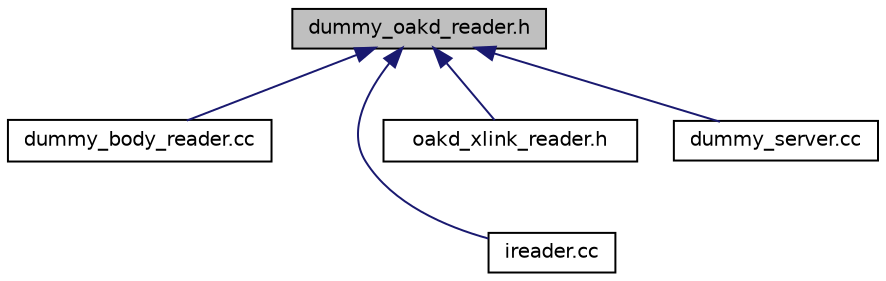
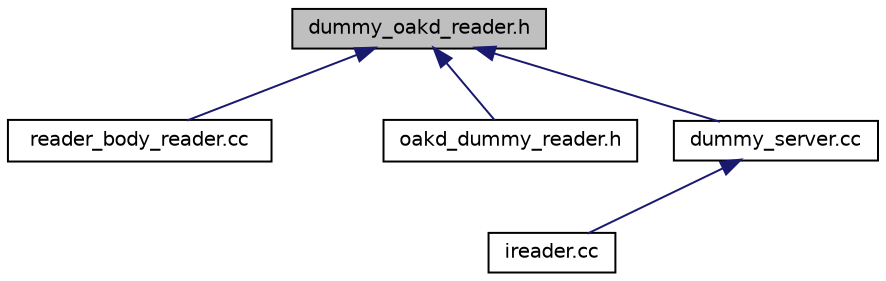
(140, 141) -> (140, 141)
(510, 141) -> (510, 141)
(378, 178) -> (655, 201)
